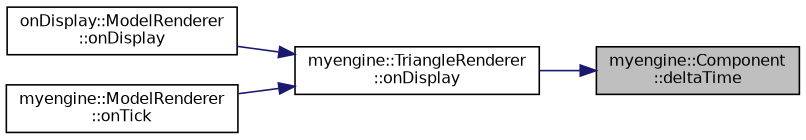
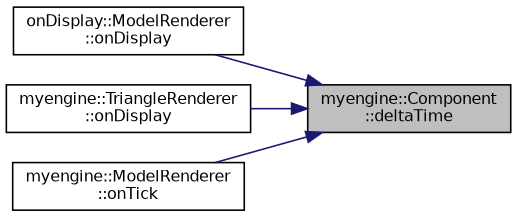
(258, 49) -> (261, 68)
(259, 91) -> (261, 150)
